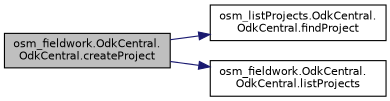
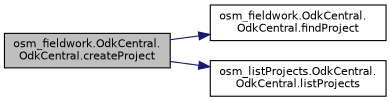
(298, 23) -> (298, 23)
(298, 78) -> (298, 78)
